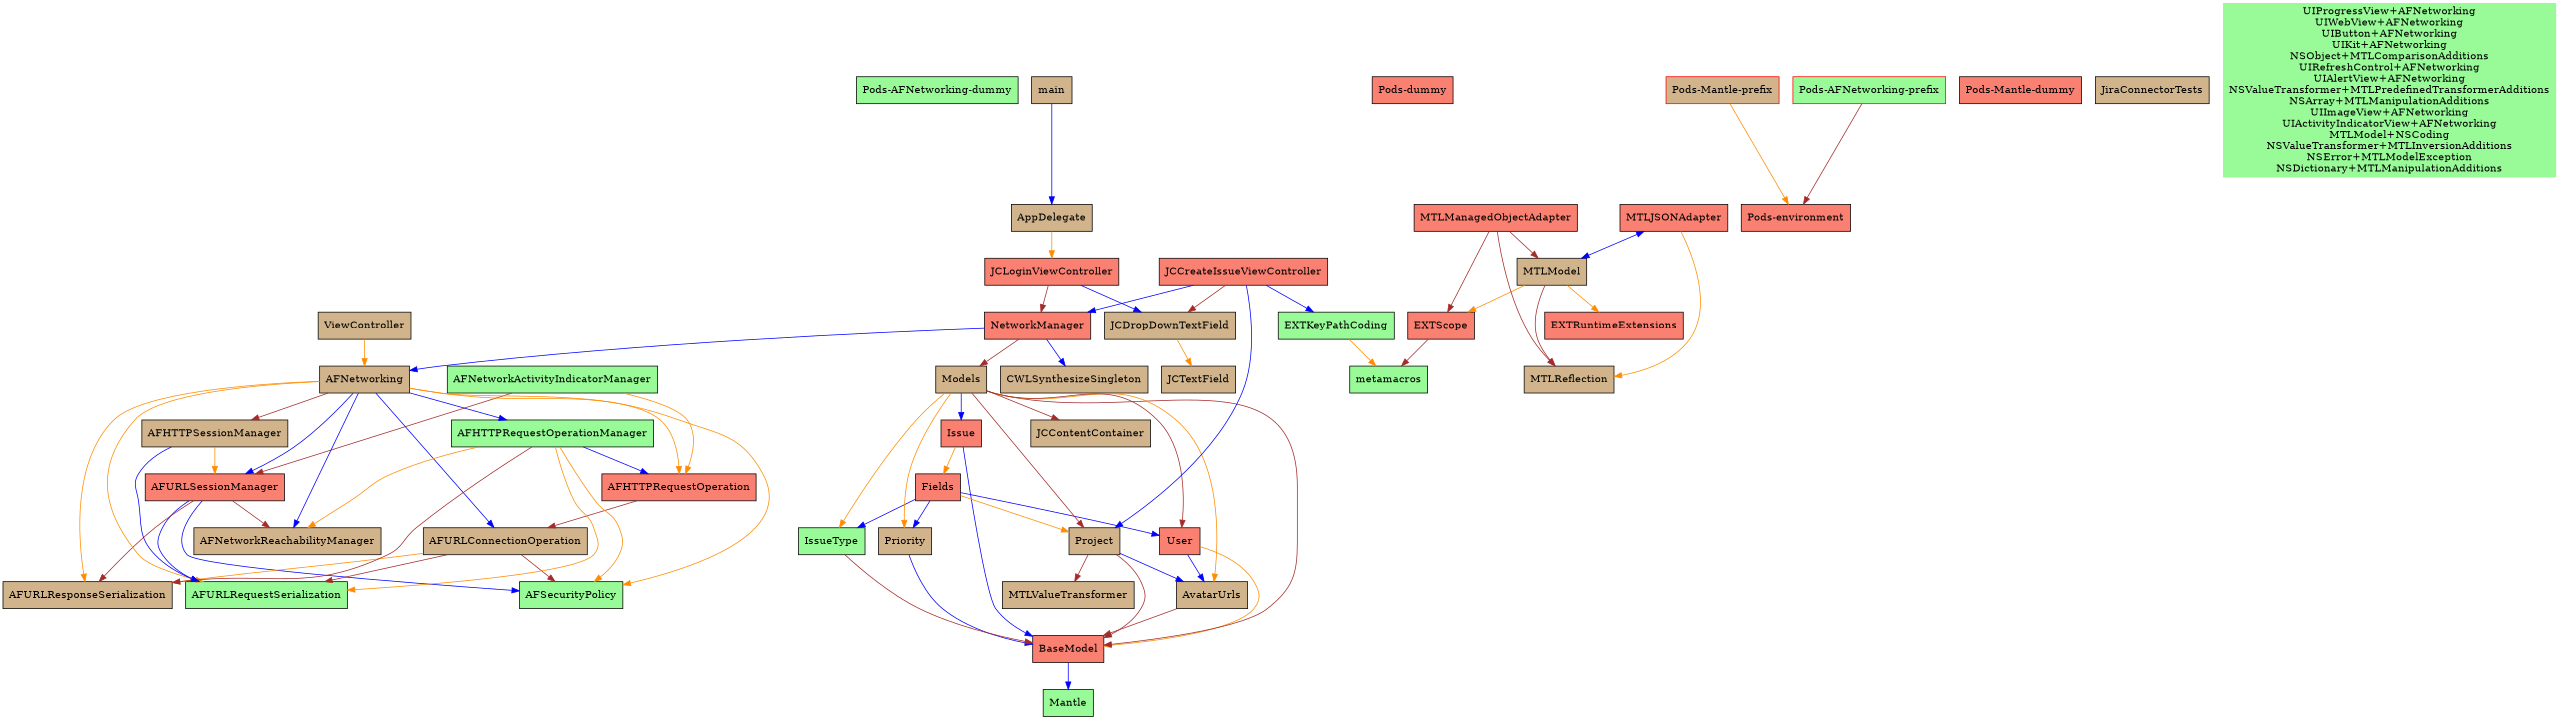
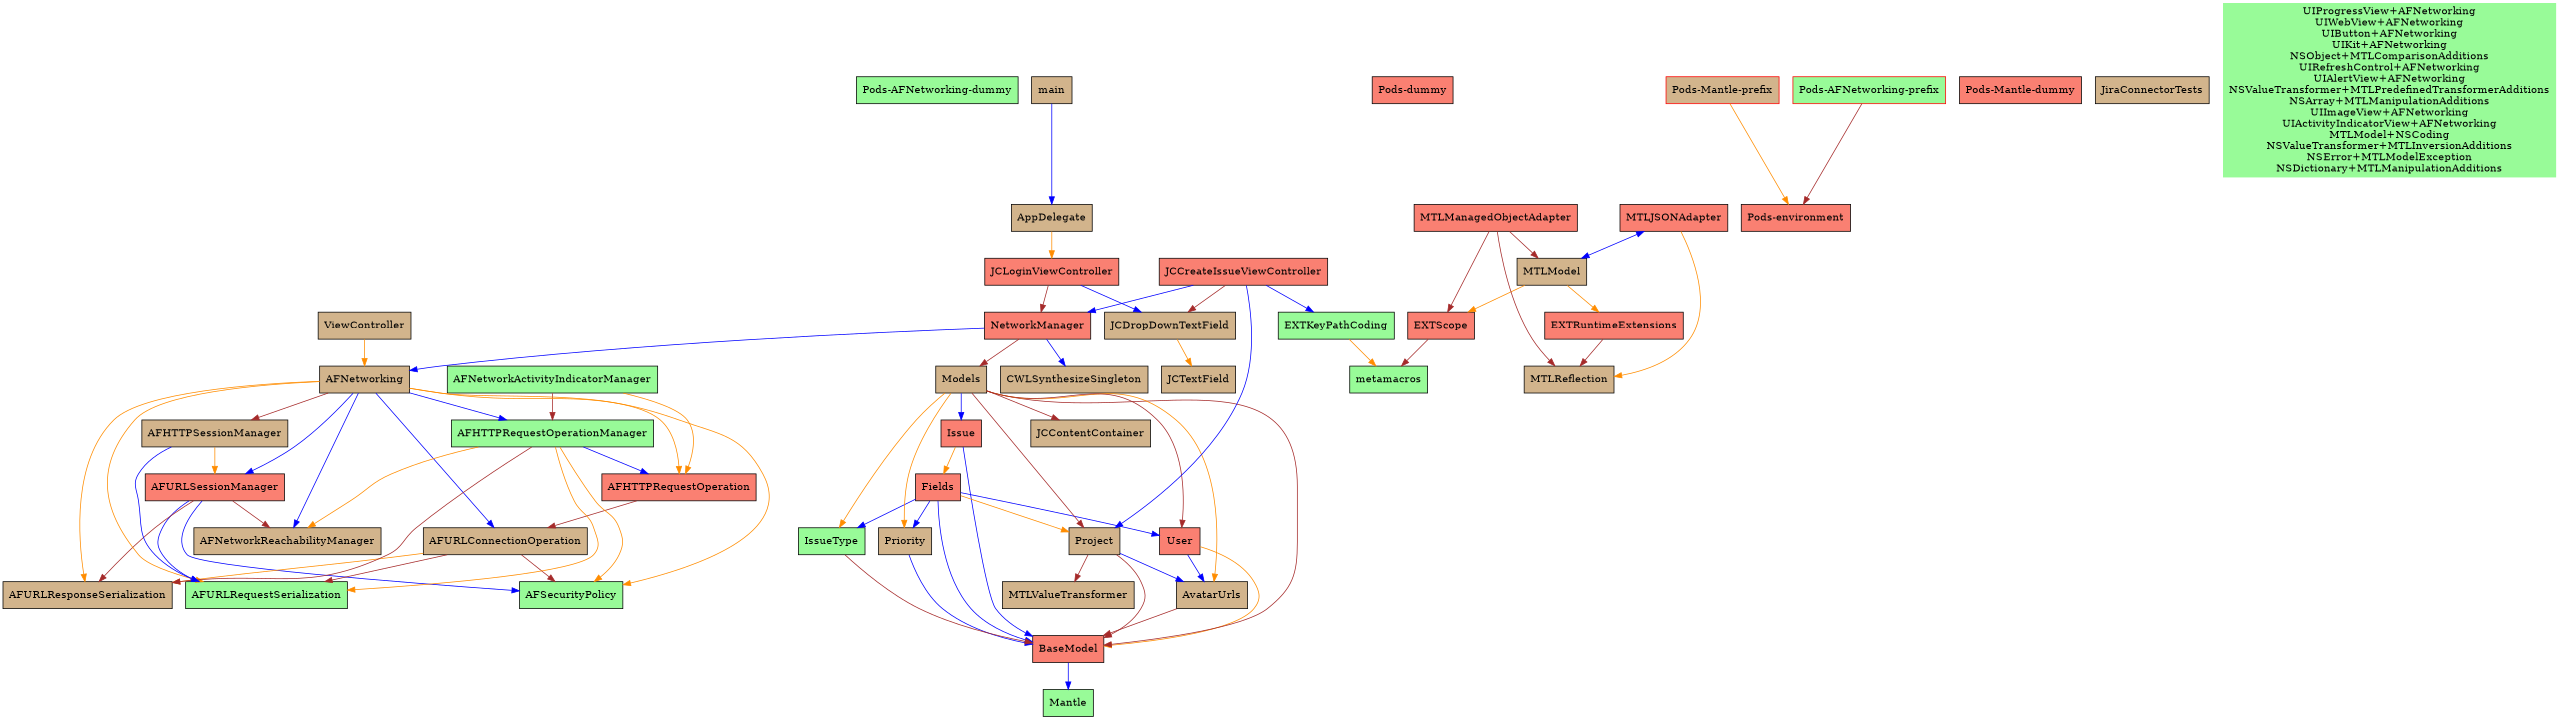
(1535, 324) -> (1594, 350)
(387, 432) -> (552, 403)
none -> (957, 587)
